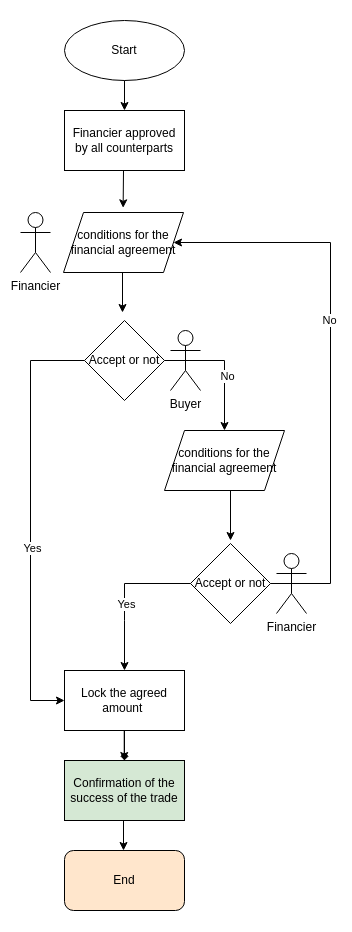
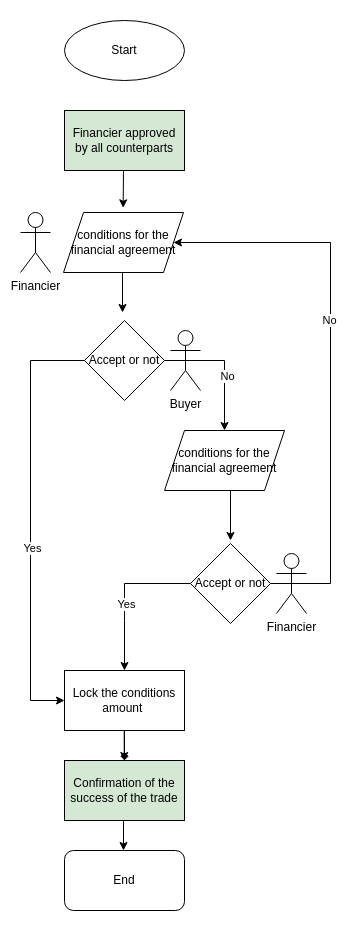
(125, 92) -> none
(125, 141) -> (125, 141)
(125, 701) -> (125, 701)
(125, 881) -> (125, 881)
